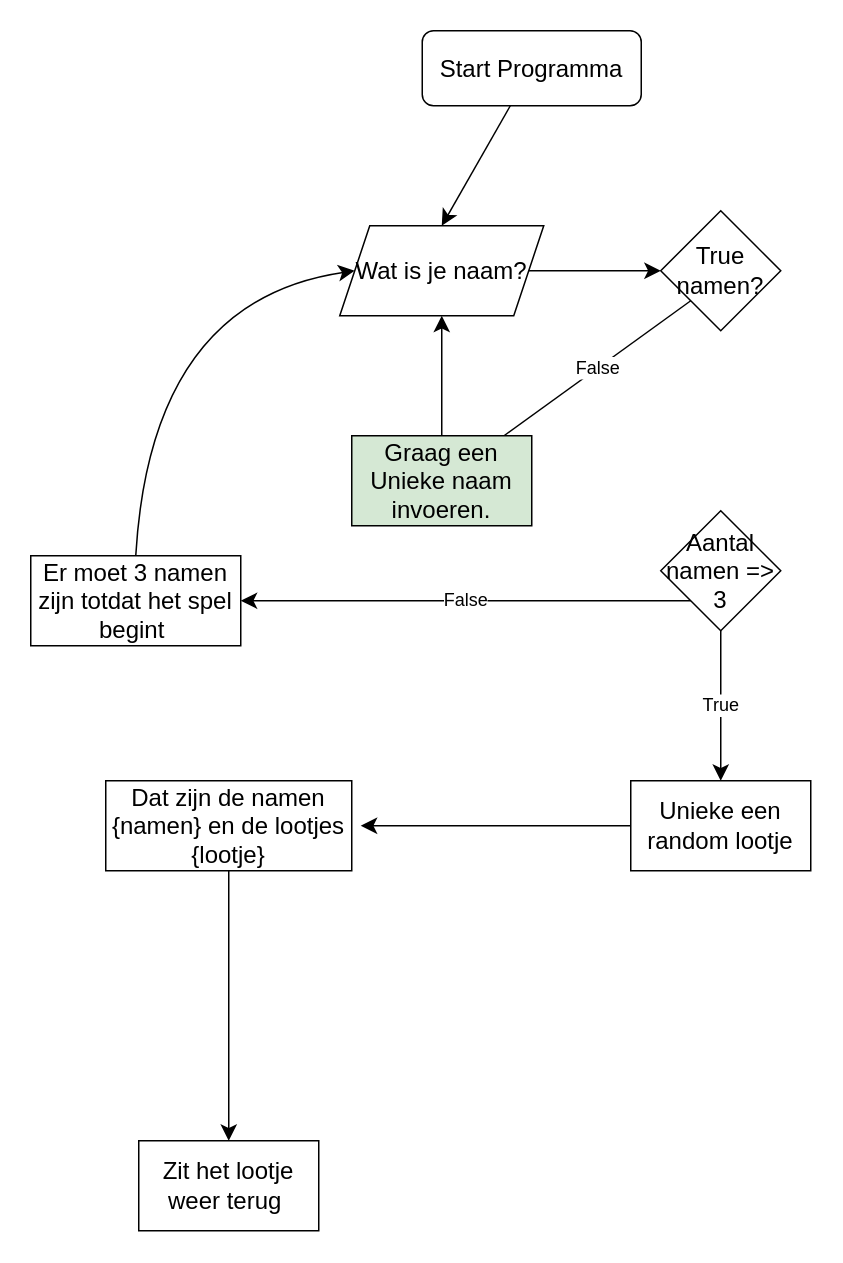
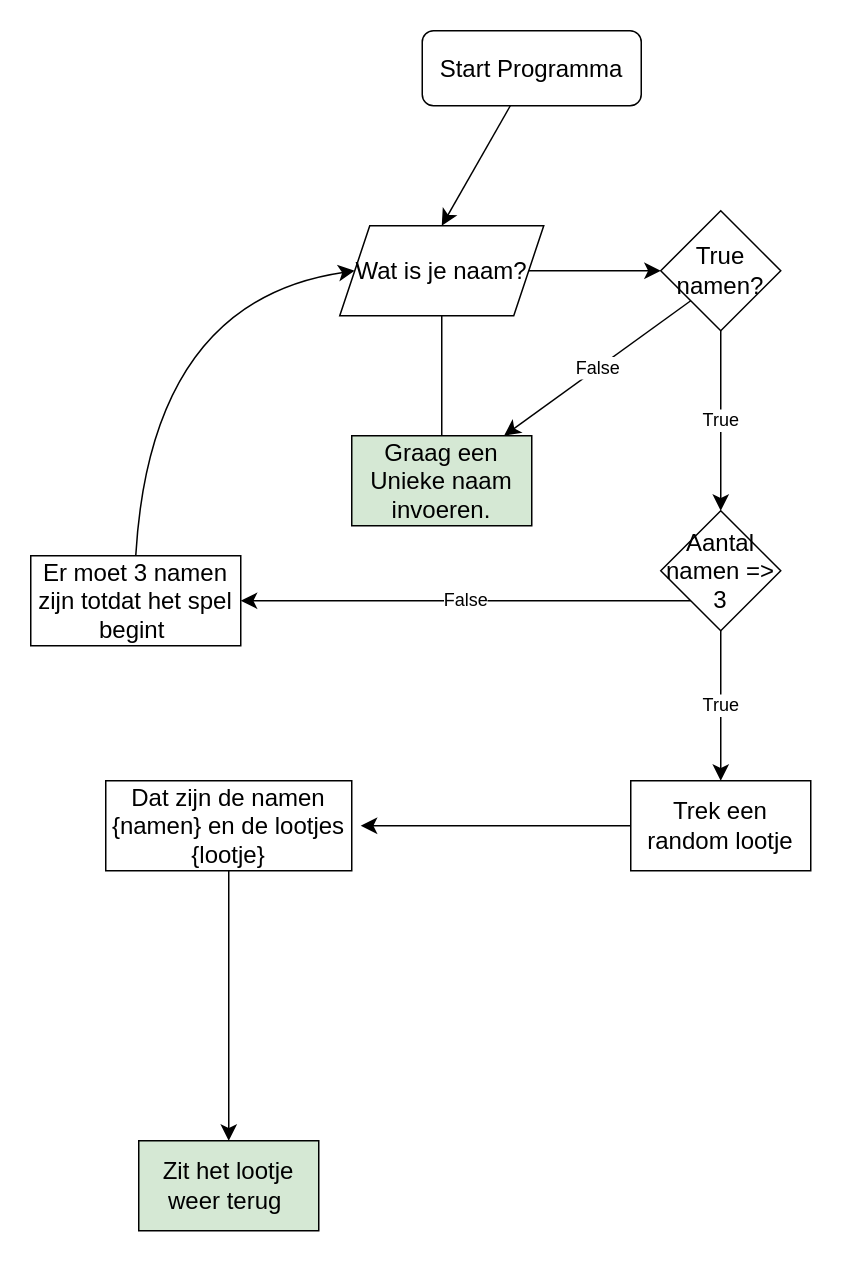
(442, 330) -> (442, 324)
none -> (721, 415)
(511, 431) -> (515, 428)
(721, 826) -> (721, 826)
(229, 1186) -> (229, 1186)
